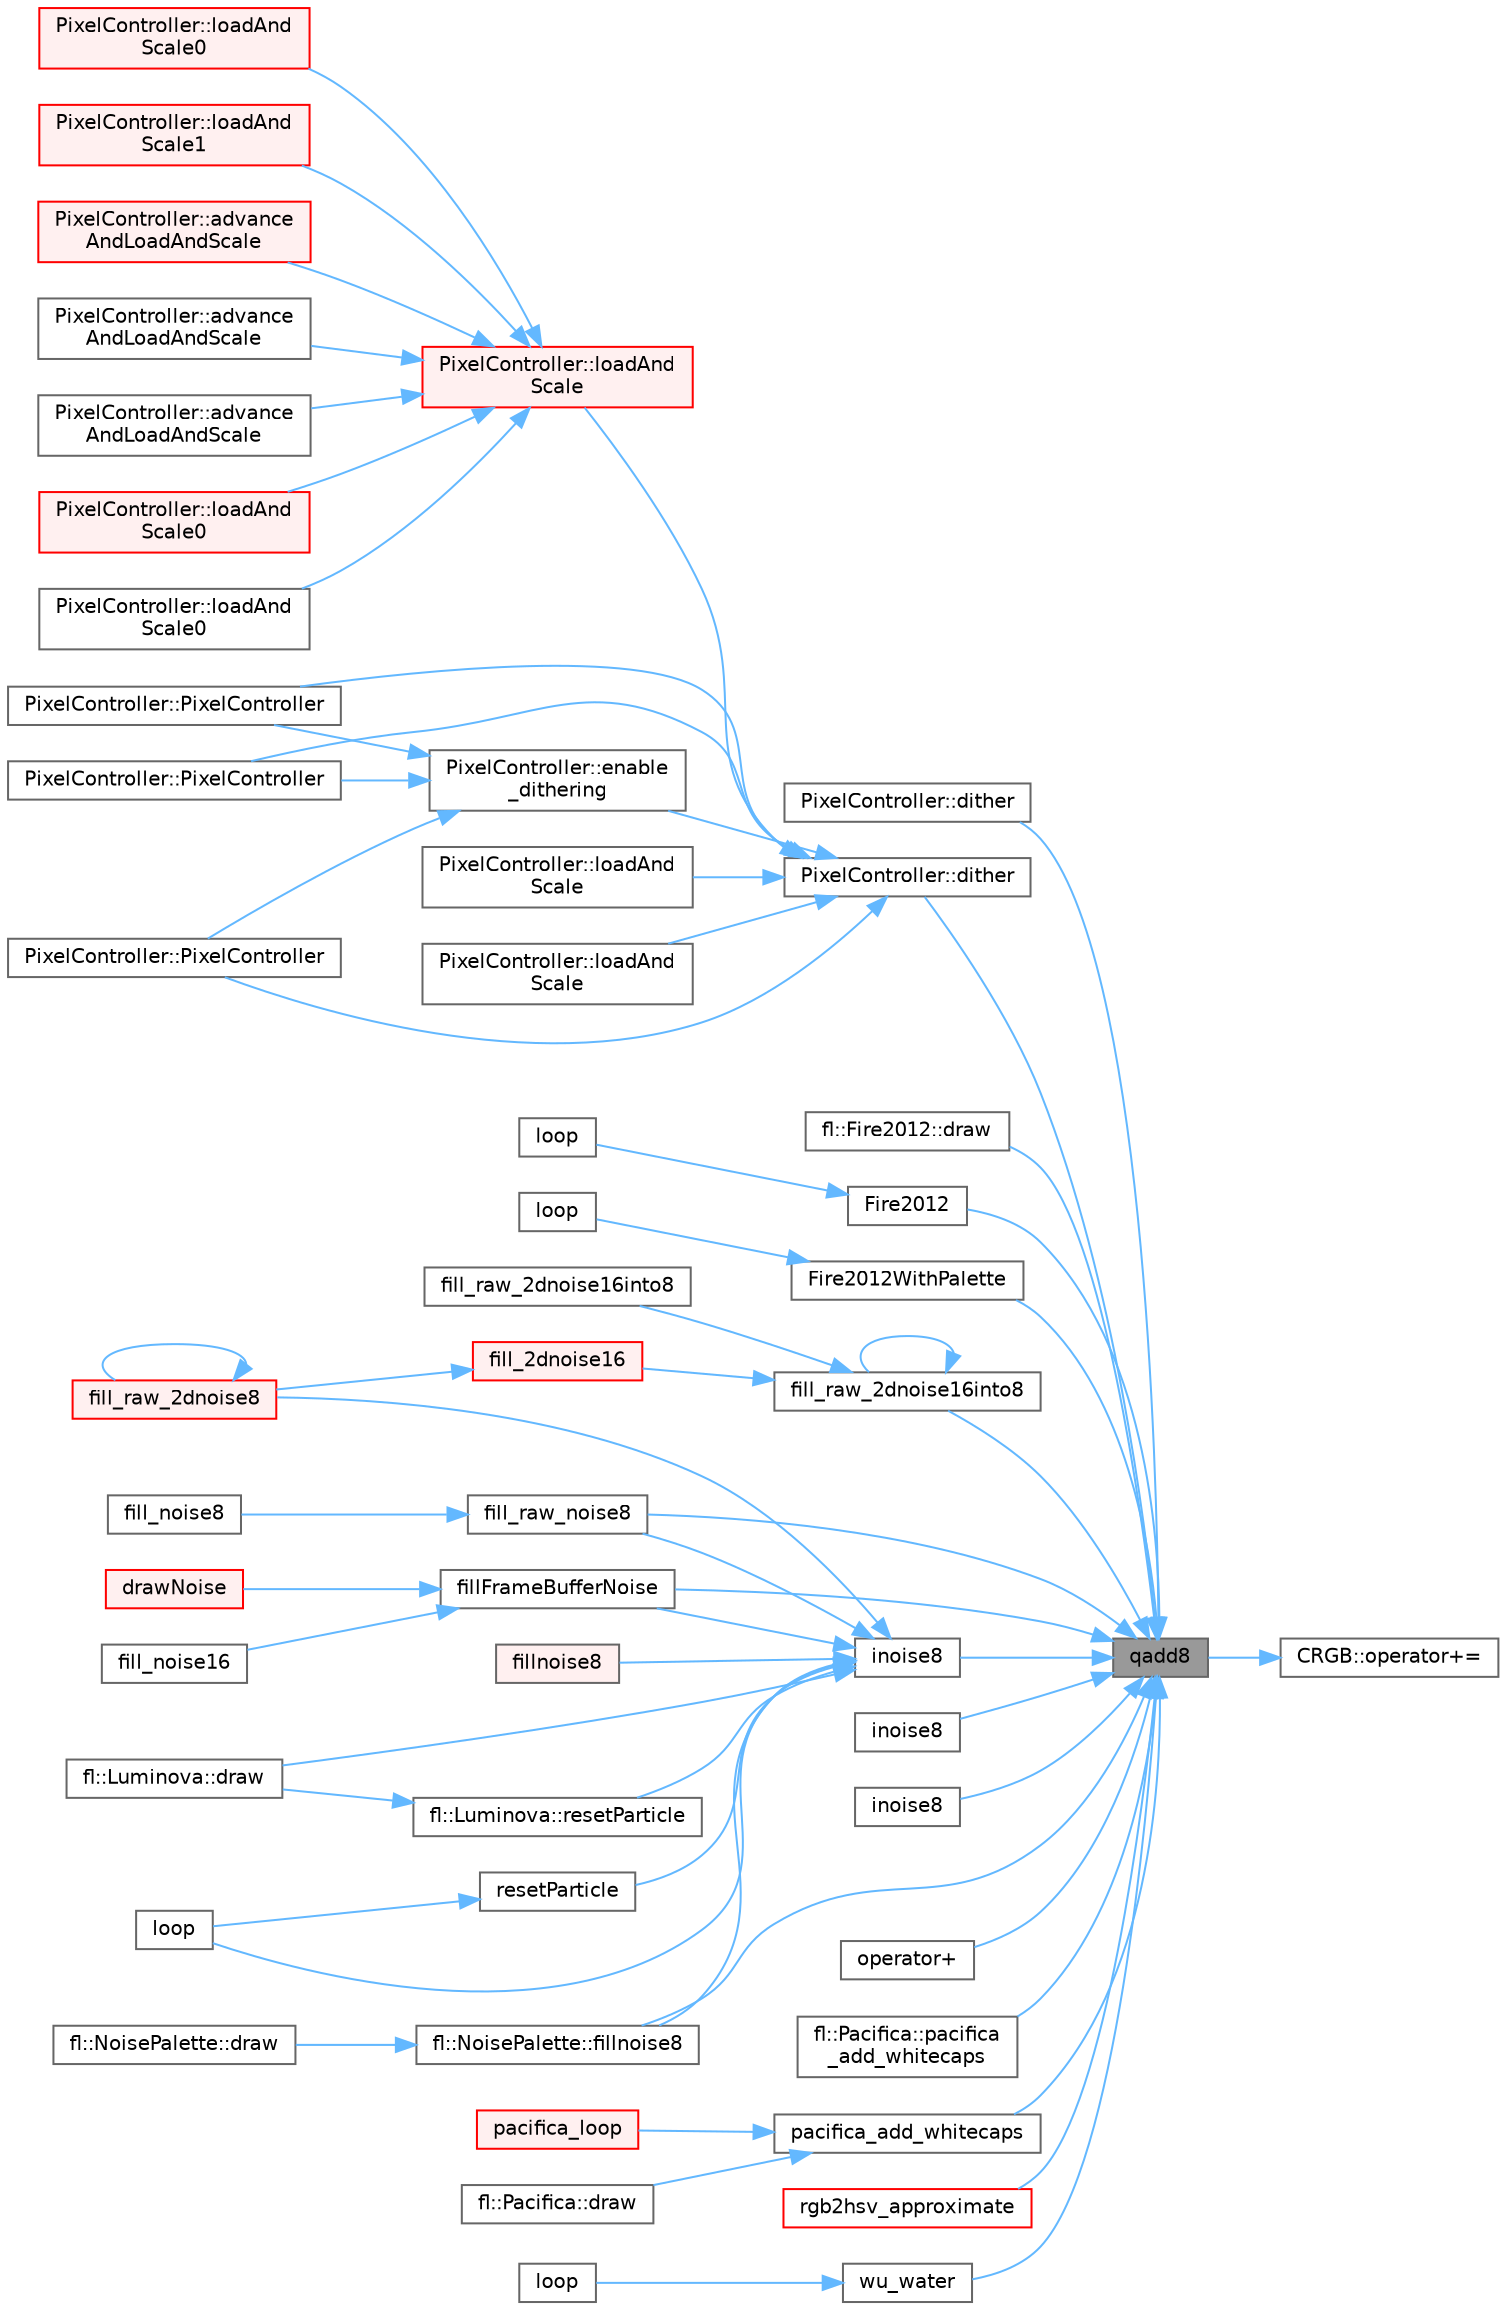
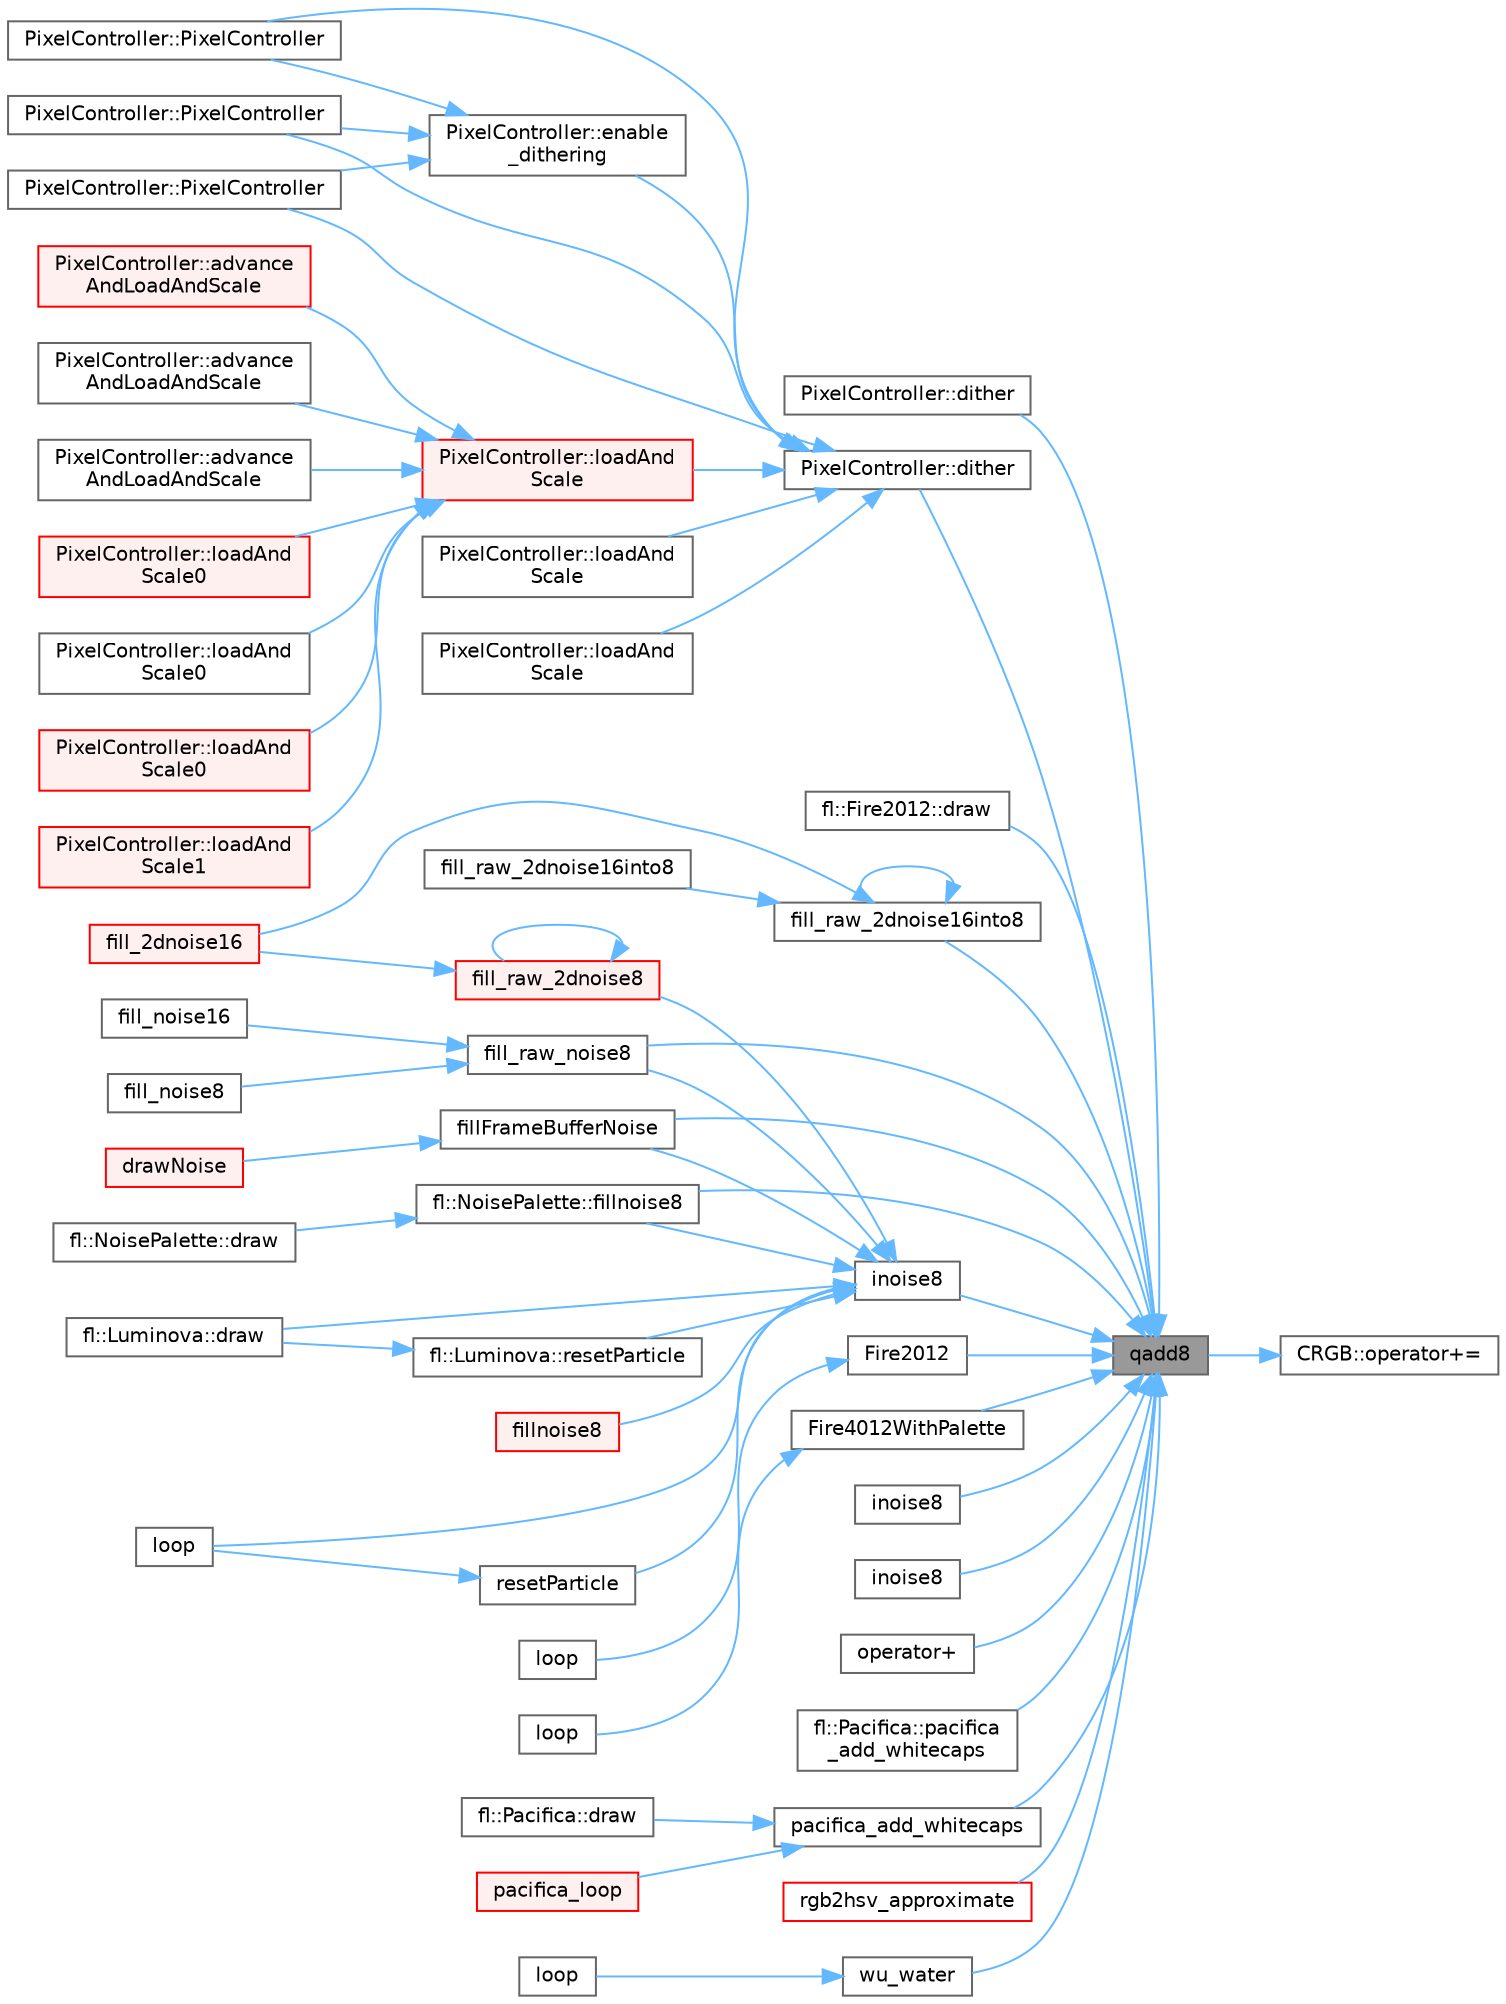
(908, 1281) -> (908, 1430)
(364, 1381) -> (347, 960)
(343, 1631) -> (347, 1035)
(558, 1664) -> (558, 1432)
